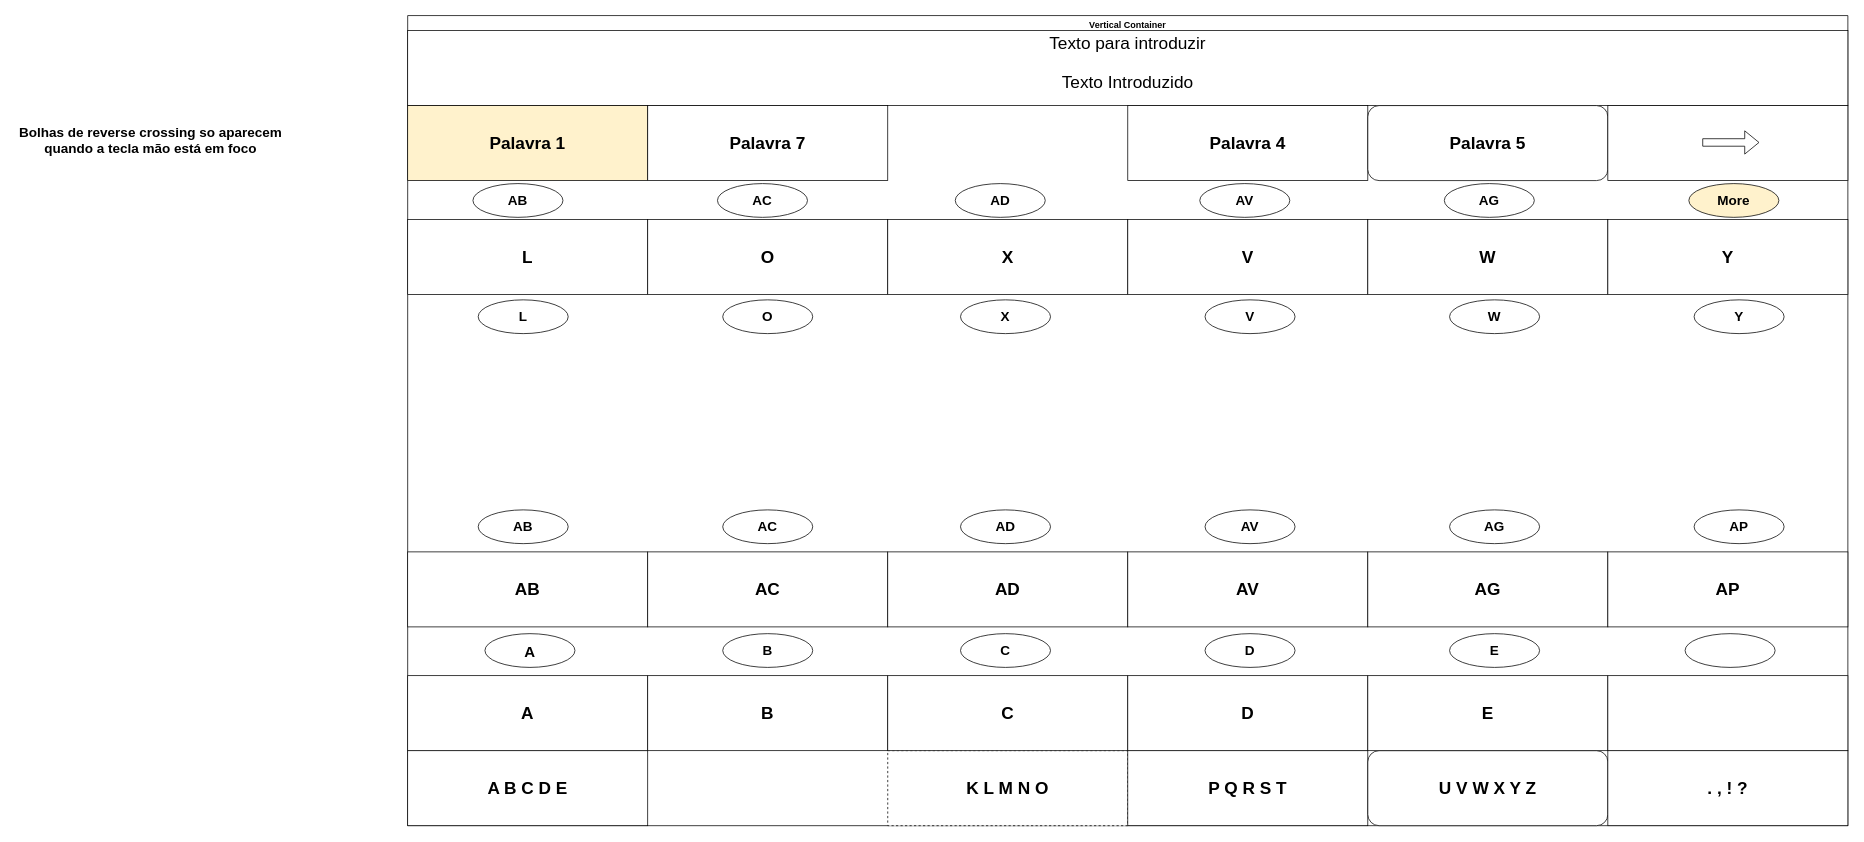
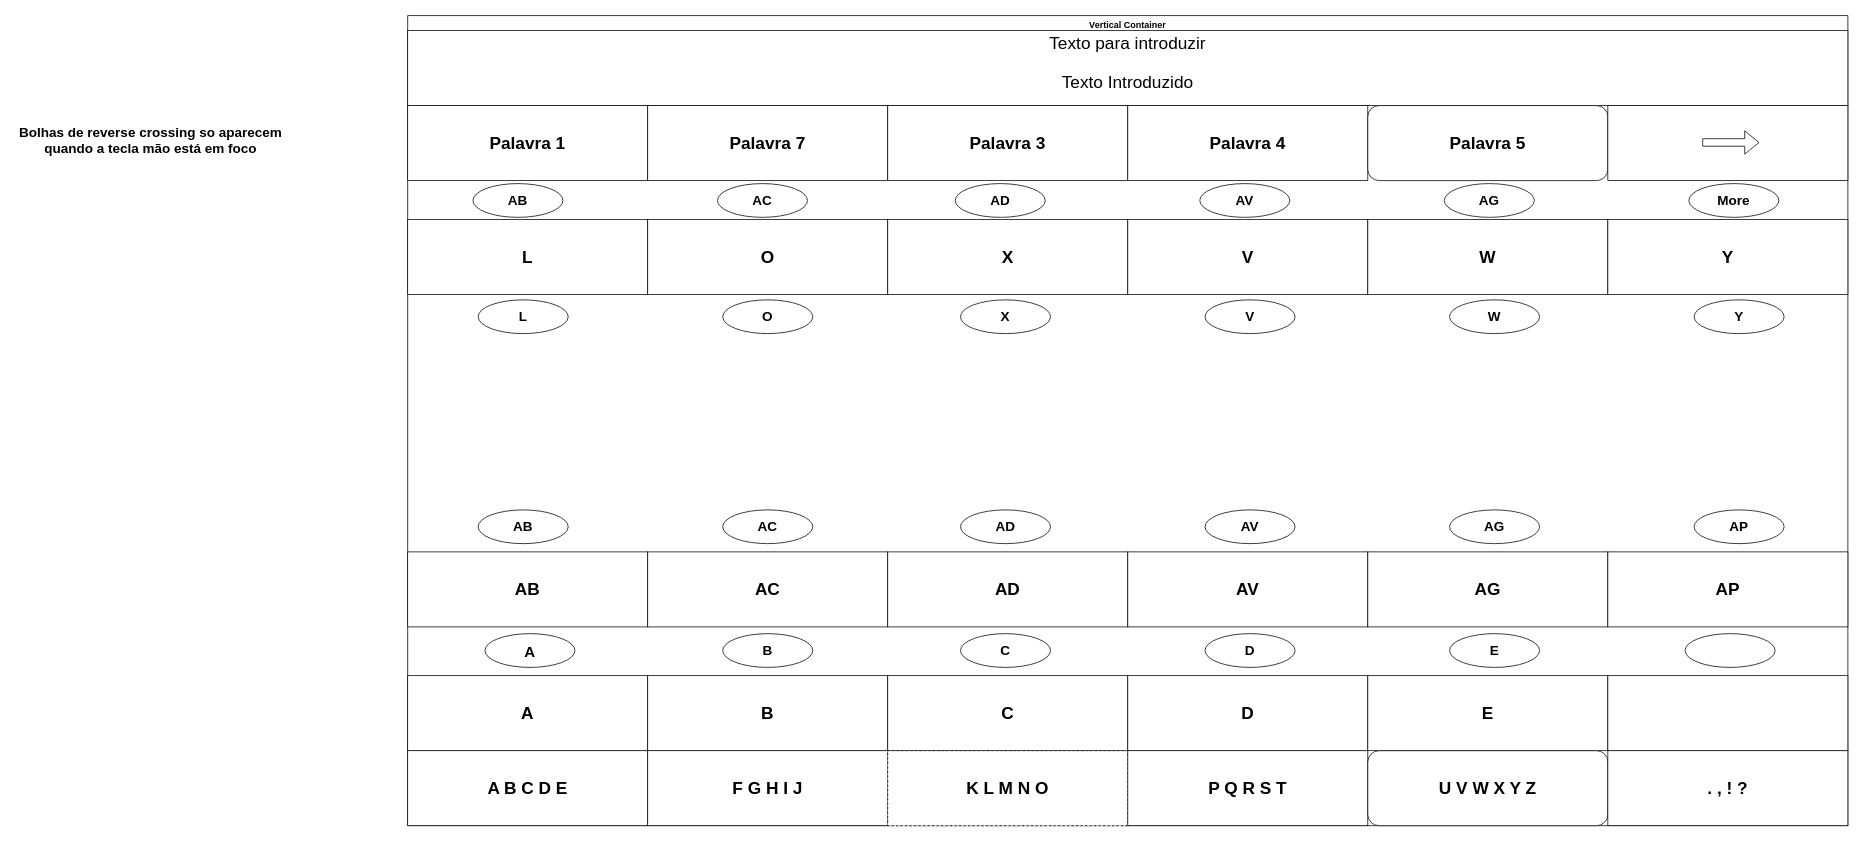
(528, 143) -> (528, 143)
none -> (1008, 143)
(1734, 200) -> (1734, 200)
none -> (768, 788)
